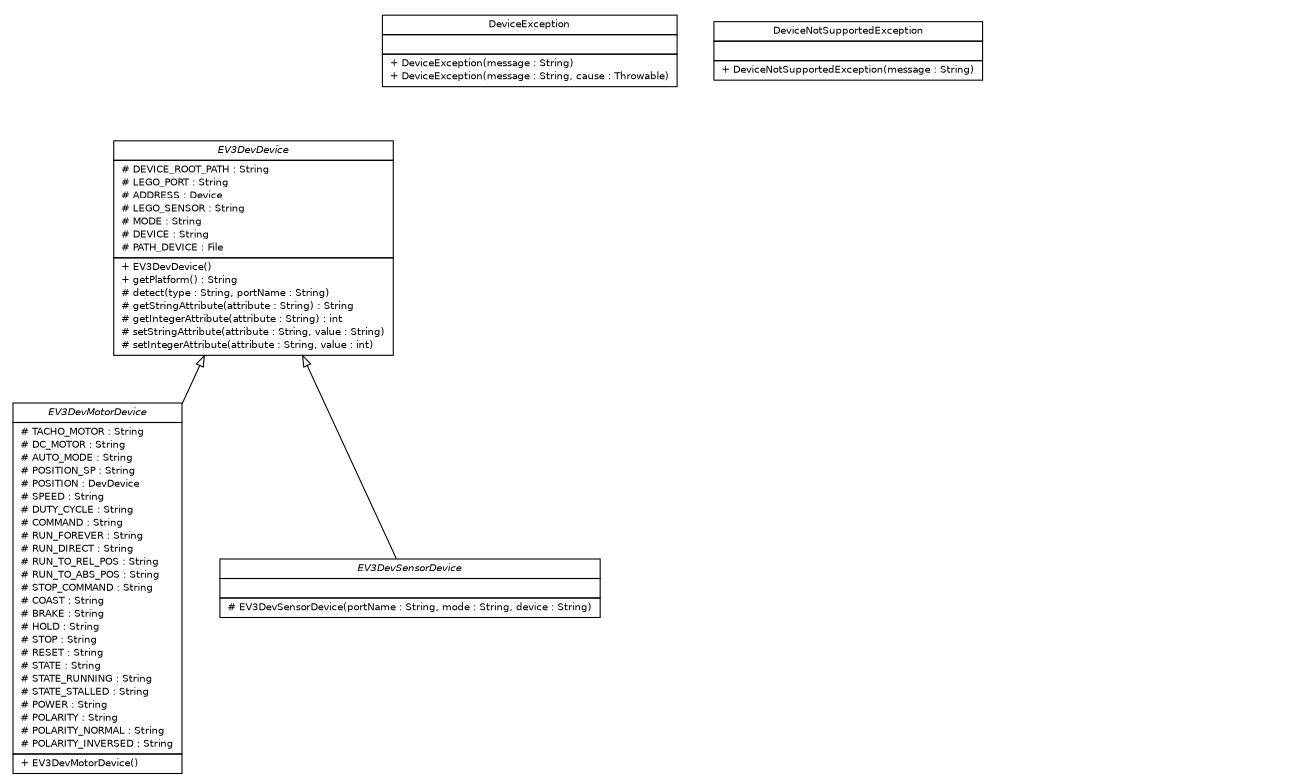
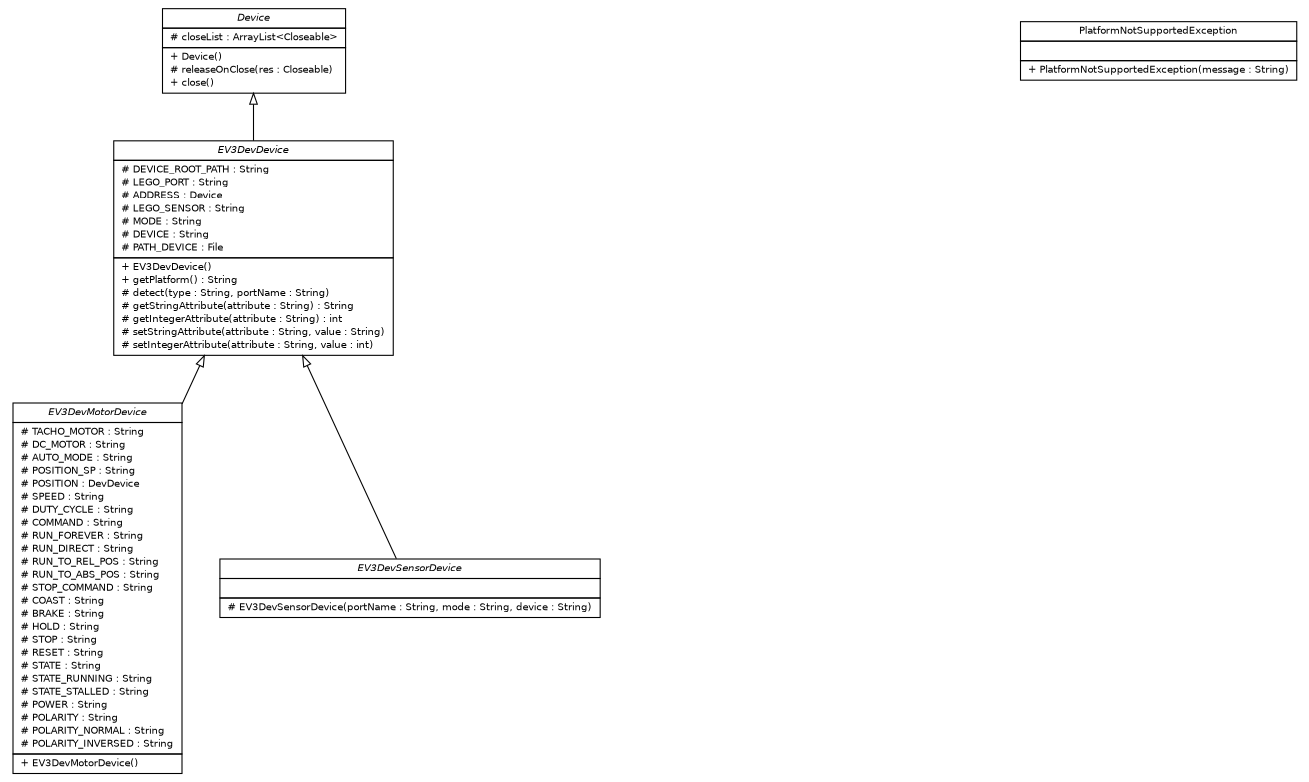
none -> (253, 51)
(530, 51) -> none
(848, 51) -> none
none -> (1158, 51)
